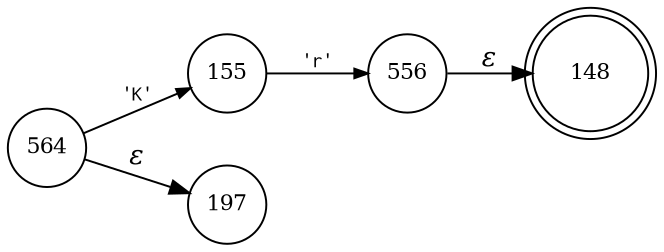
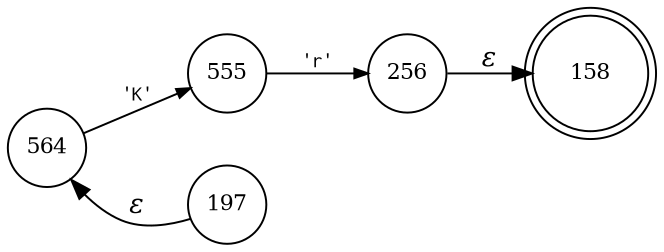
(227, 73) -> (227, 73)
(407, 73) -> (407, 73)
(590, 73) -> (590, 73)
(127, 173) -> (133, 224)
